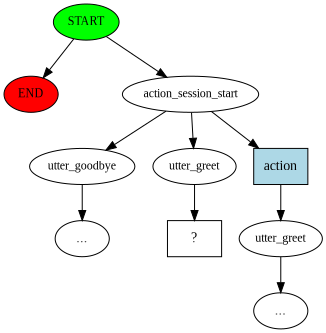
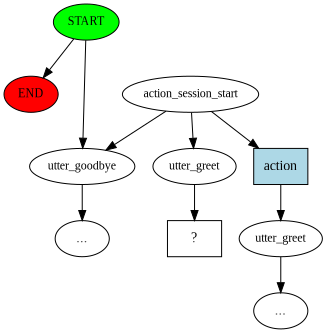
(132, 54) -> (84, 89)
